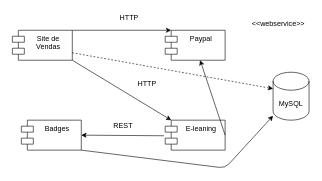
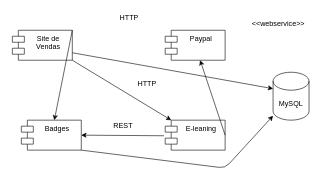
(165, 30) -> (64, 74)
(170, 70) -> (170, 70)
